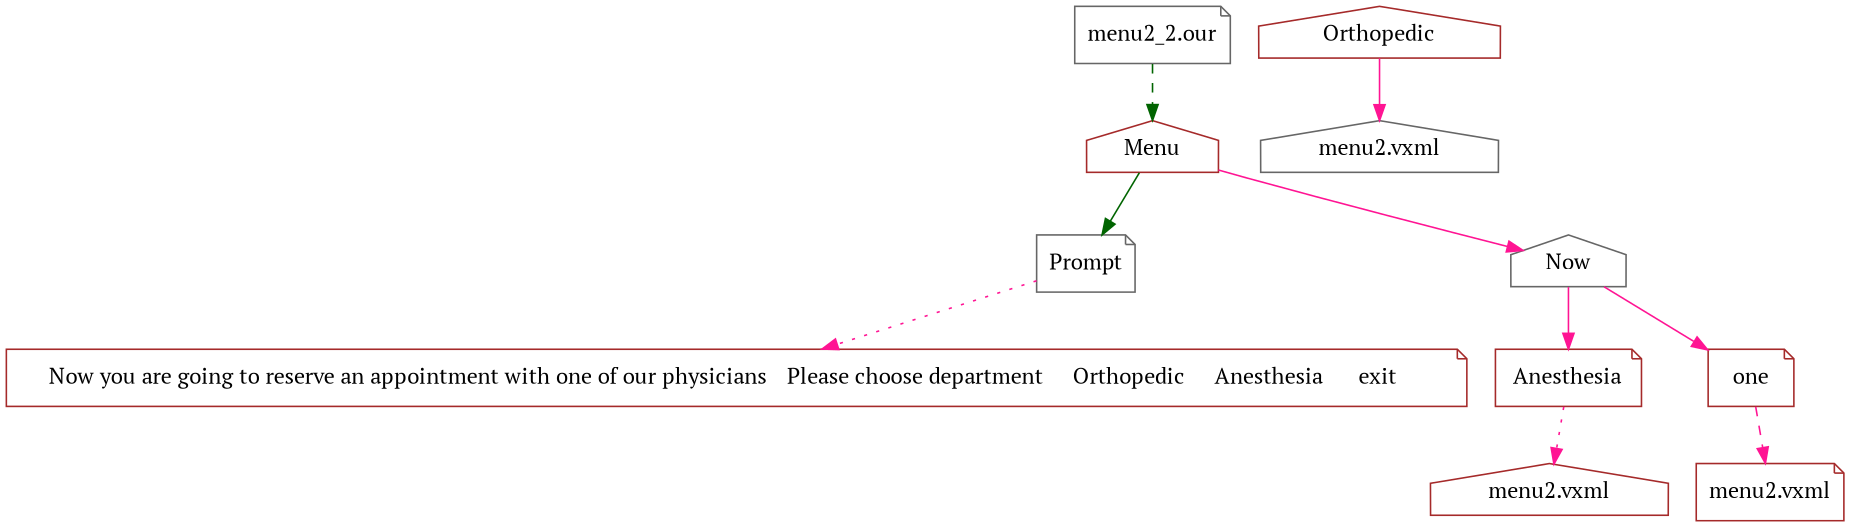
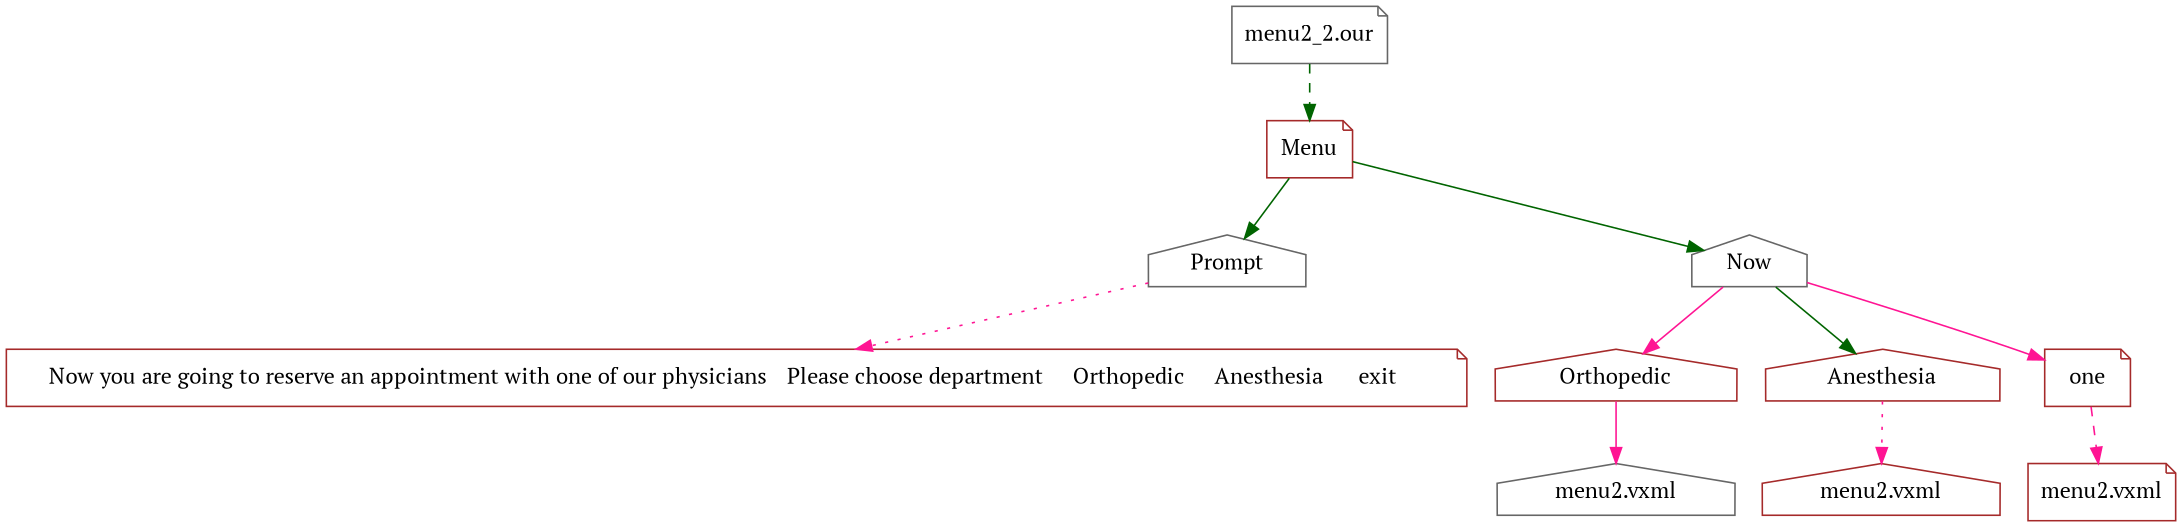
(1153, 149) -> (1310, 149)
(1363, 209) -> (1520, 204)
(1086, 264) -> (1227, 264)
(1568, 310) -> (1810, 315)
none -> (1689, 315)
(1568, 378) -> (1883, 378)
